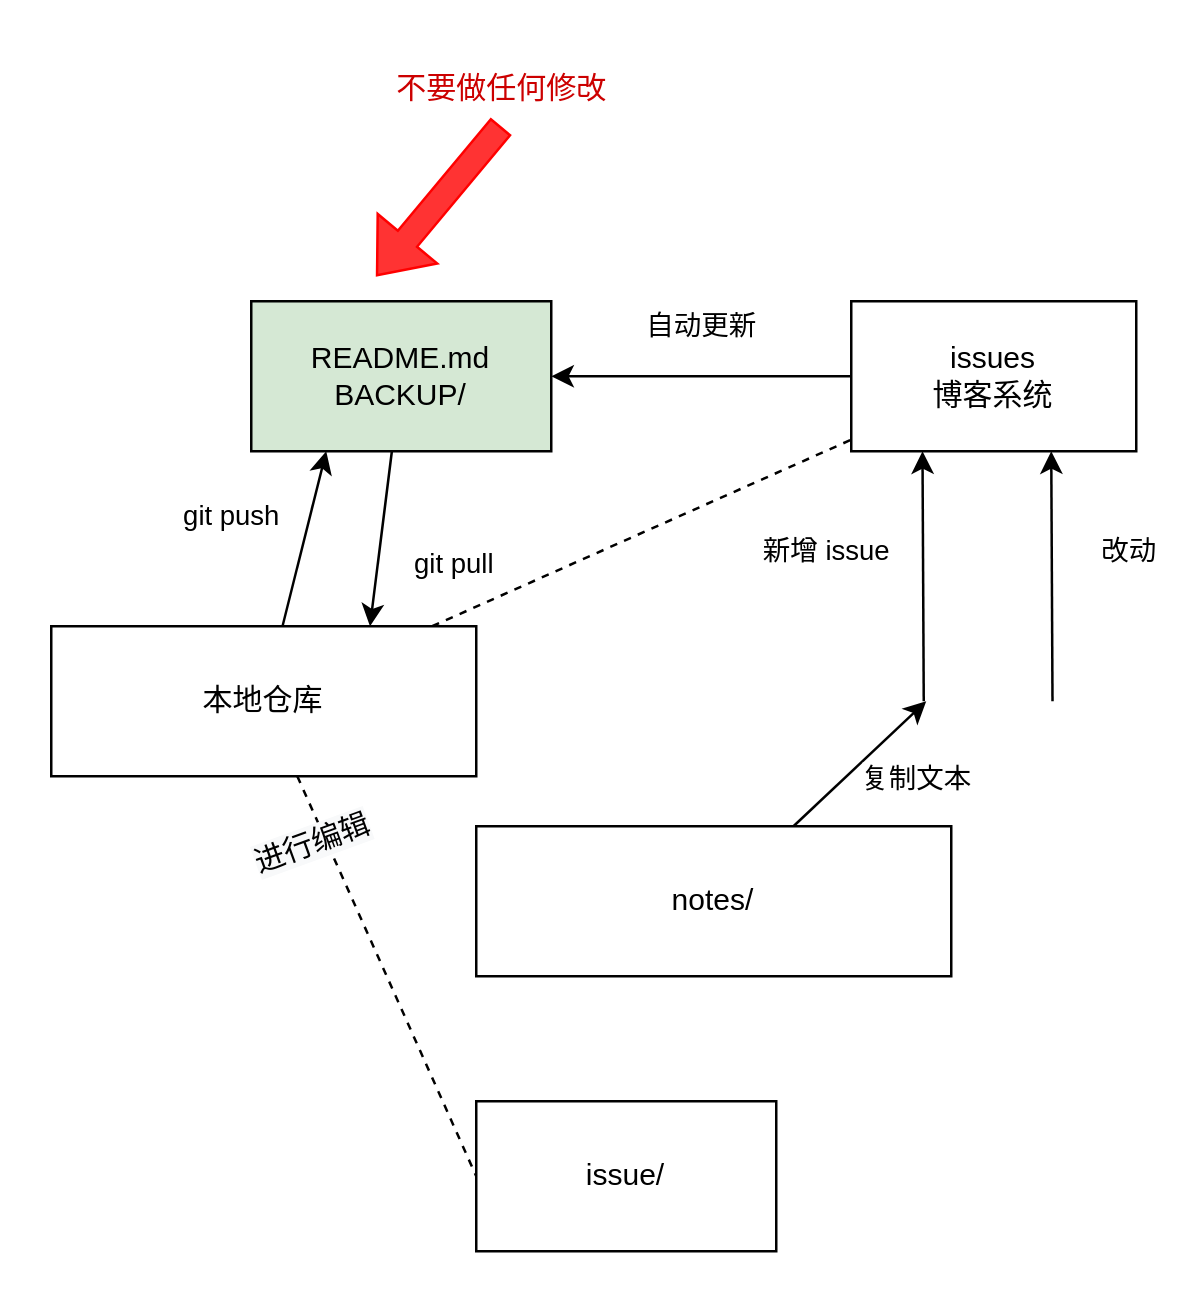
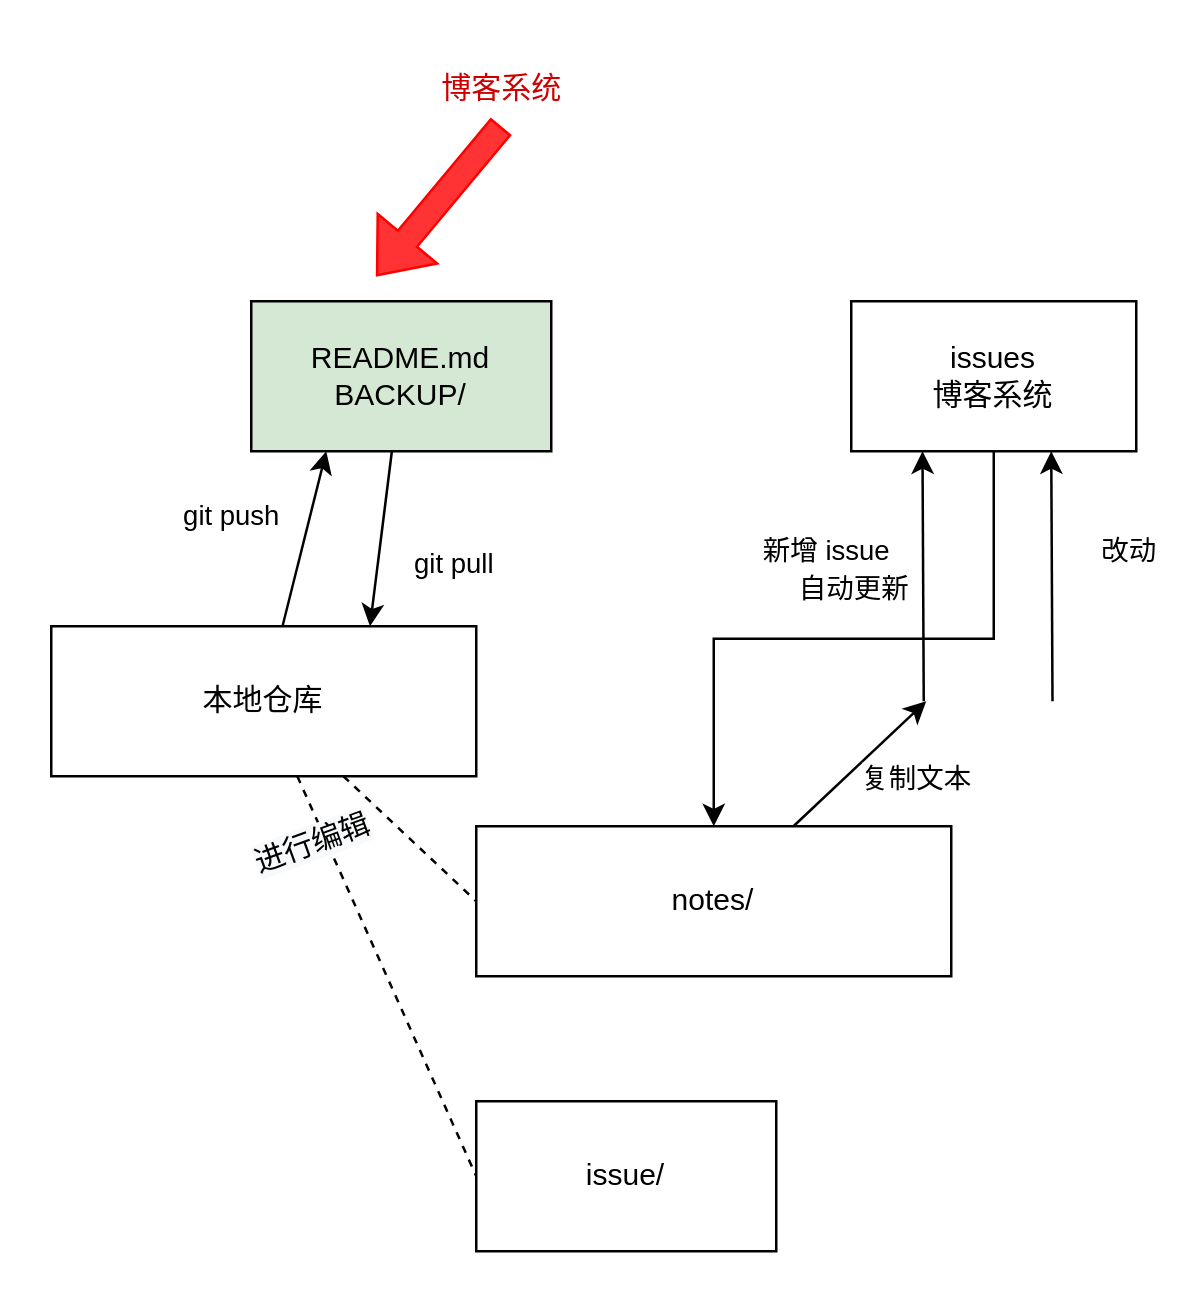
(503, 89) -> (503, 89)
(709, 376) -> (731, 639)
(642, 533) -> (410, 839)
